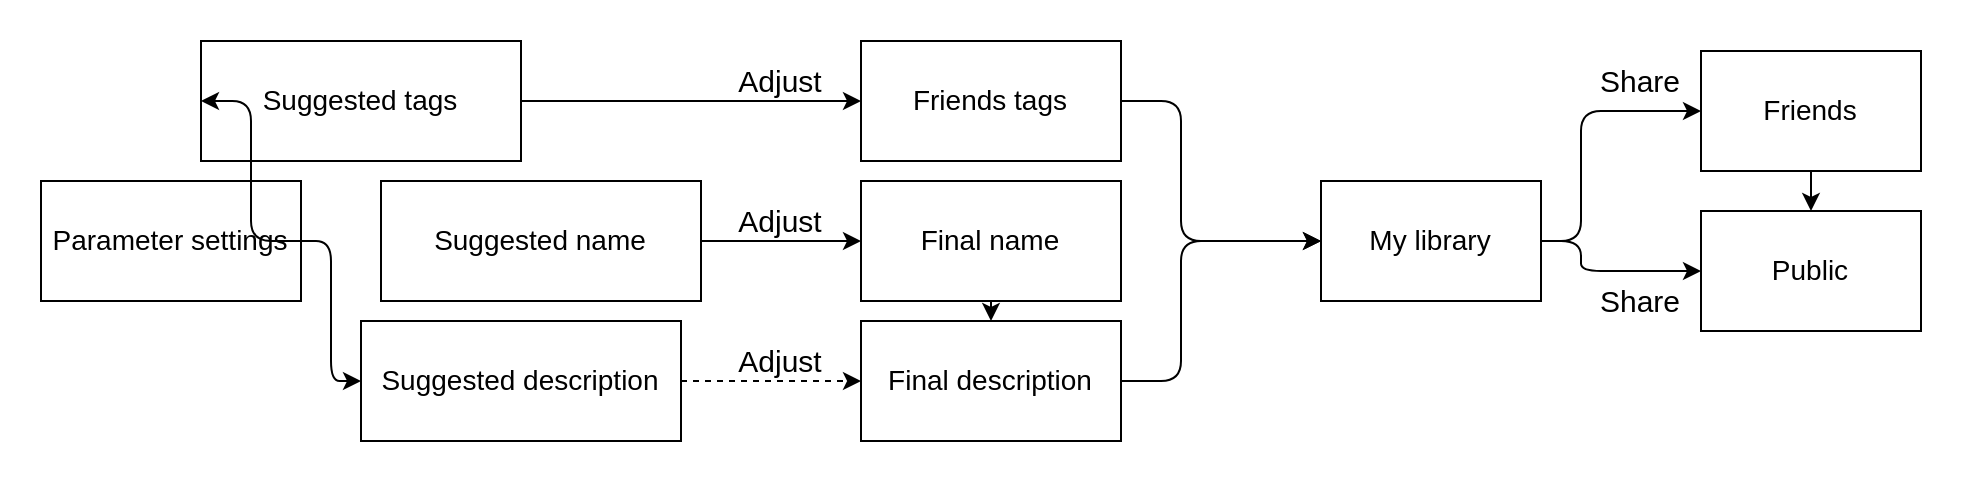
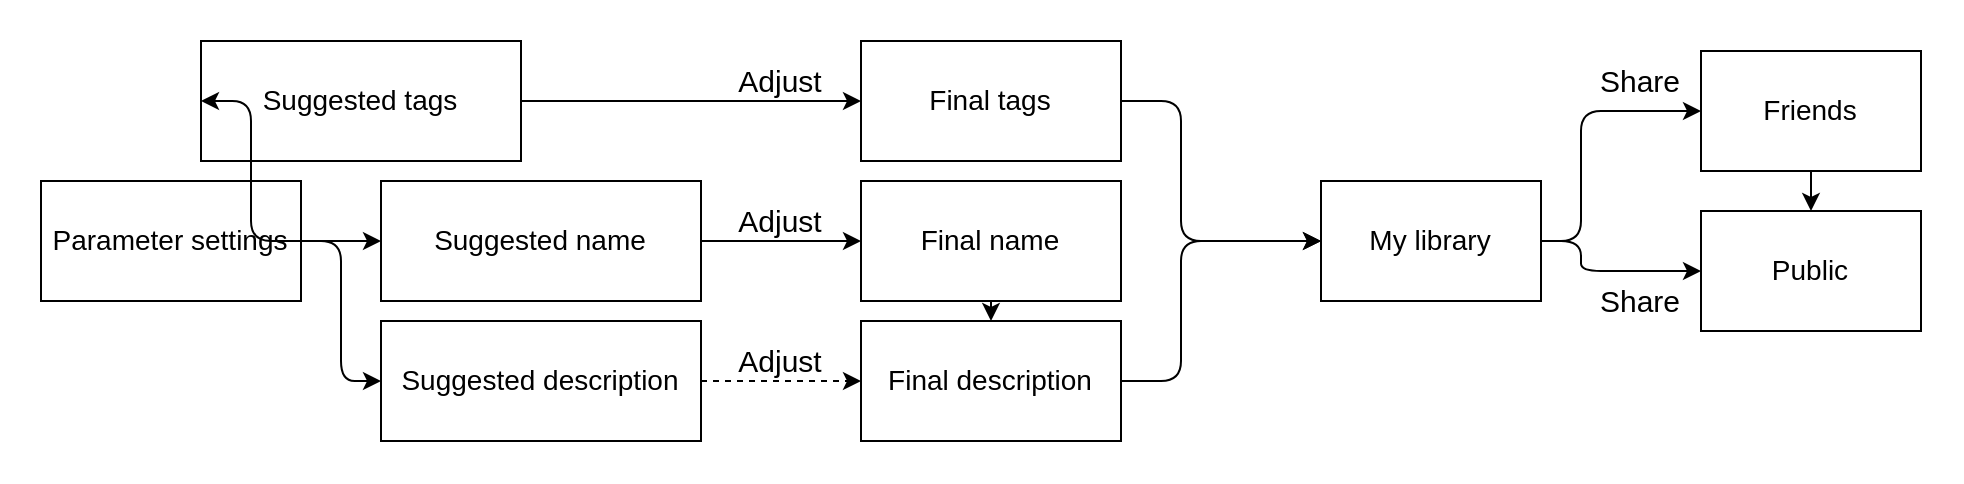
(991, 101) -> (991, 101)
none -> (351, 241)
(521, 381) -> (541, 381)
